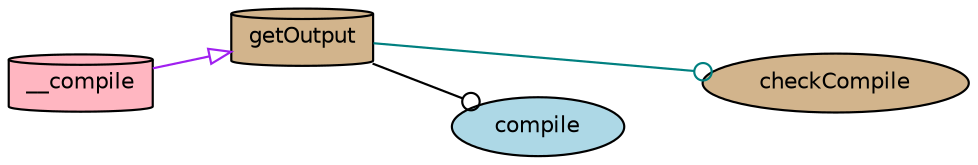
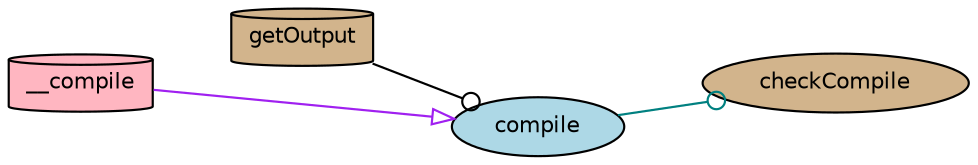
(534, 57) -> (663, 108)
(181, 62) -> (293, 103)
